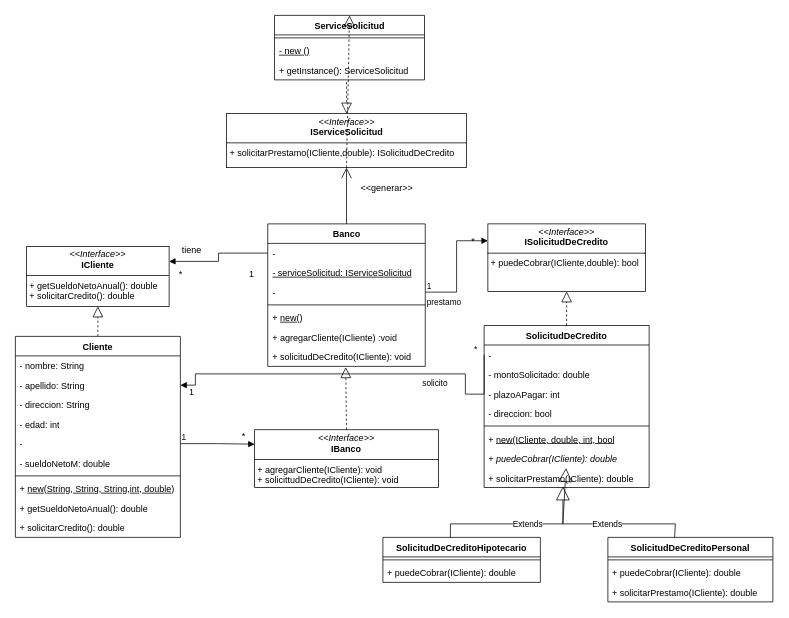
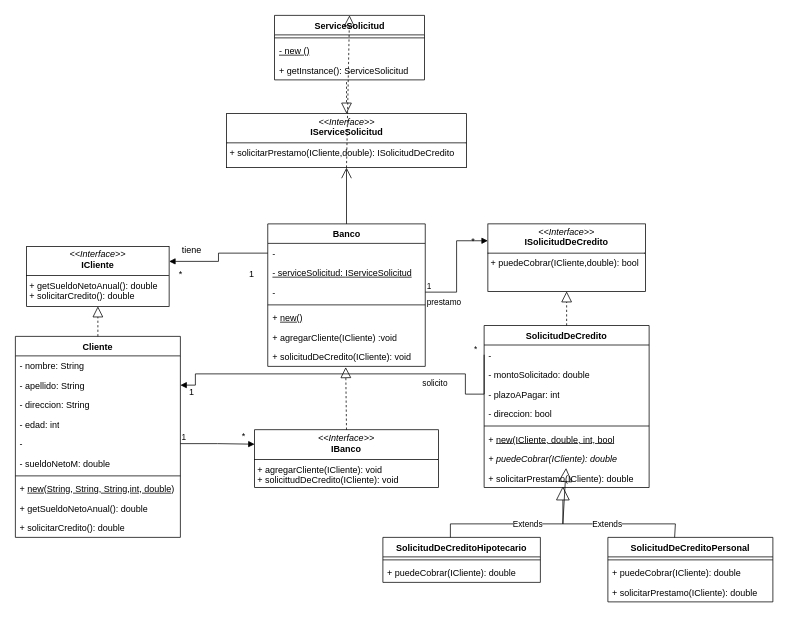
(387, 189) -> none
